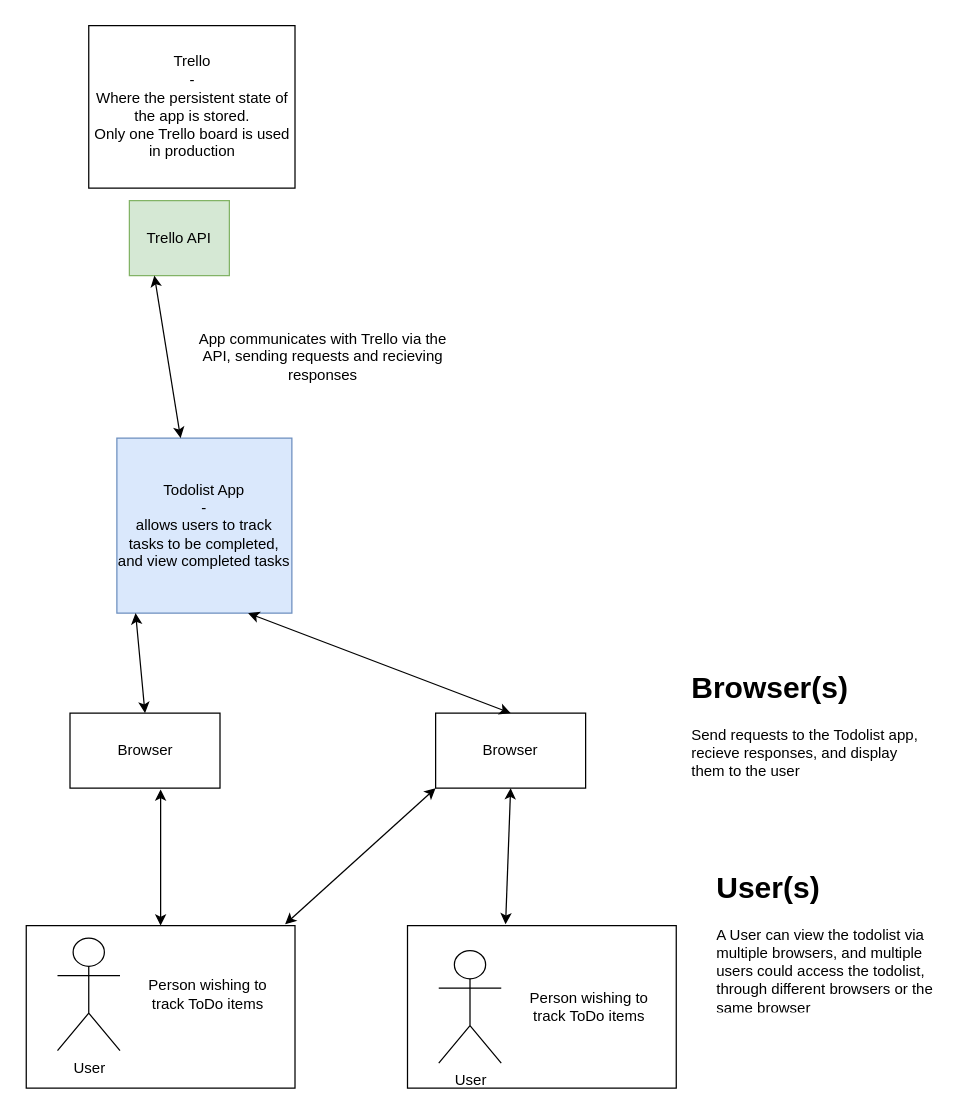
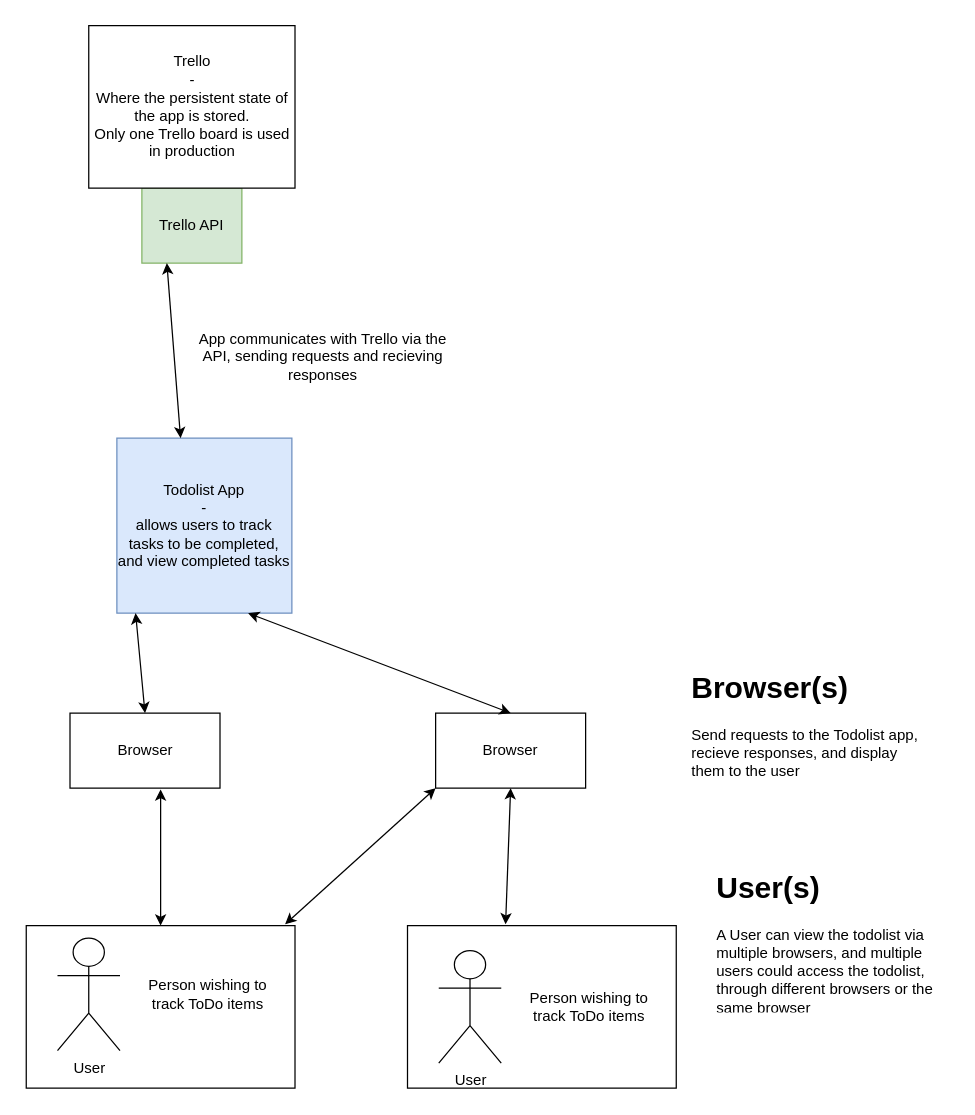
(179, 238) -> (192, 226)
